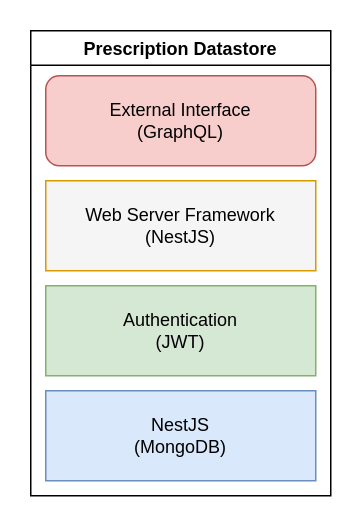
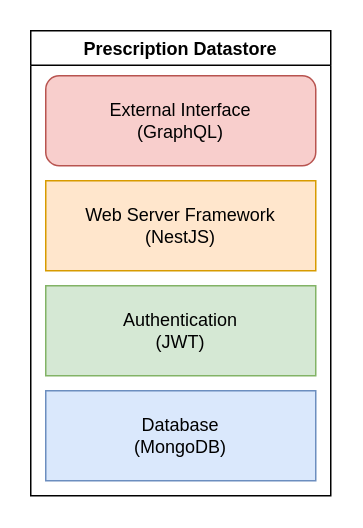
(181, 226) -> (181, 226)
(181, 436) -> (181, 436)
